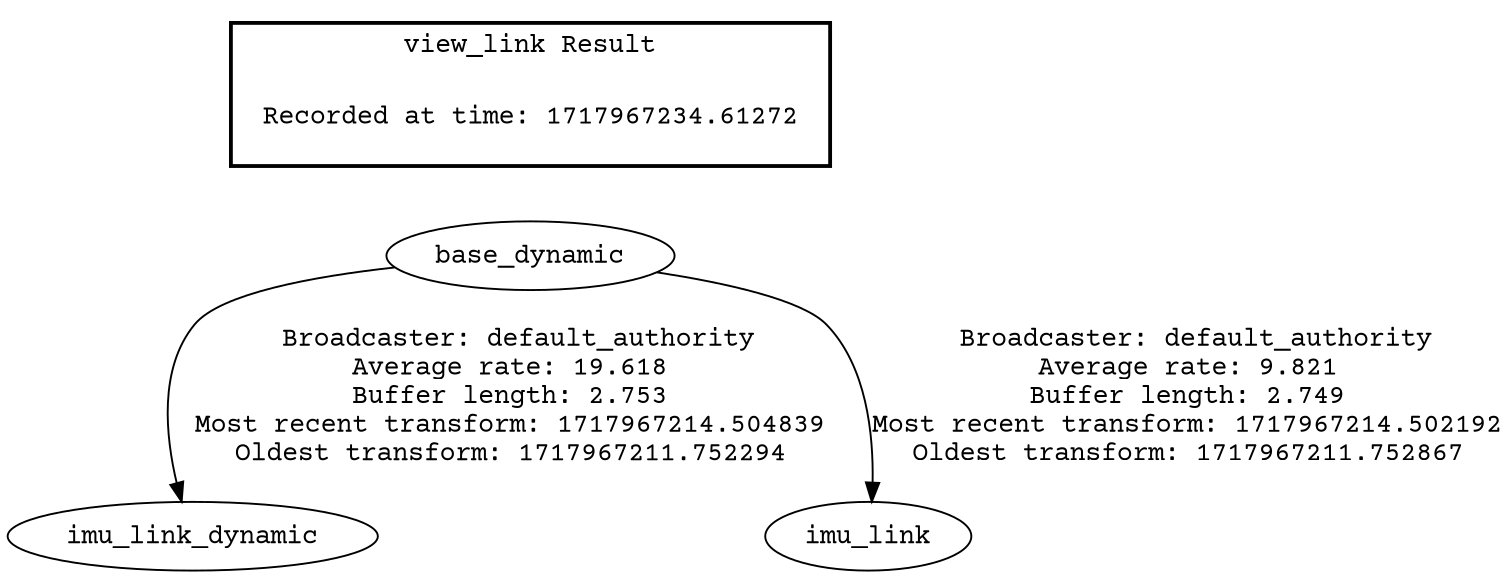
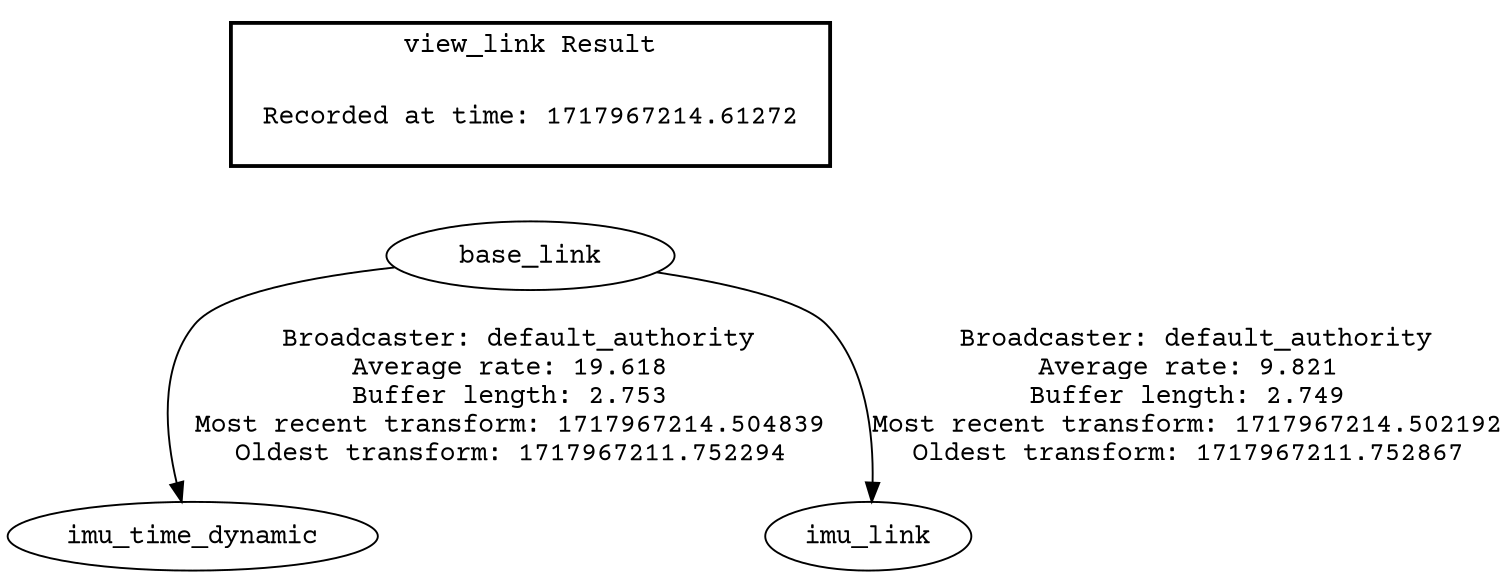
(531, 116) -> (531, 116)
(531, 256) -> (531, 256)
(193, 536) -> (193, 536)
